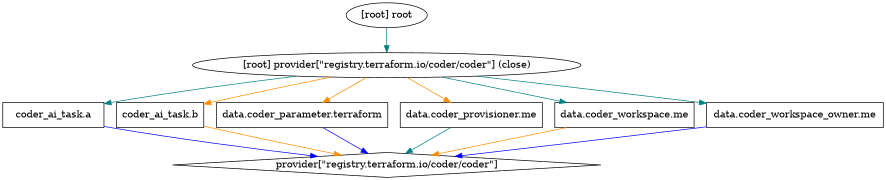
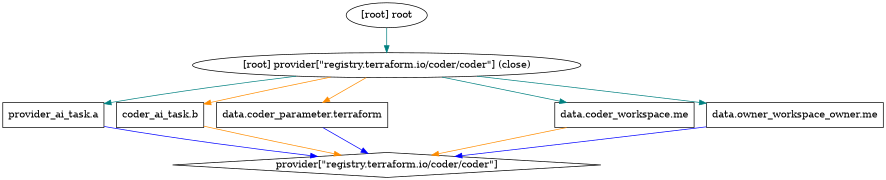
(53, 115) -> (53, 115)
(471, 115) -> none
(795, 115) -> (795, 115)
